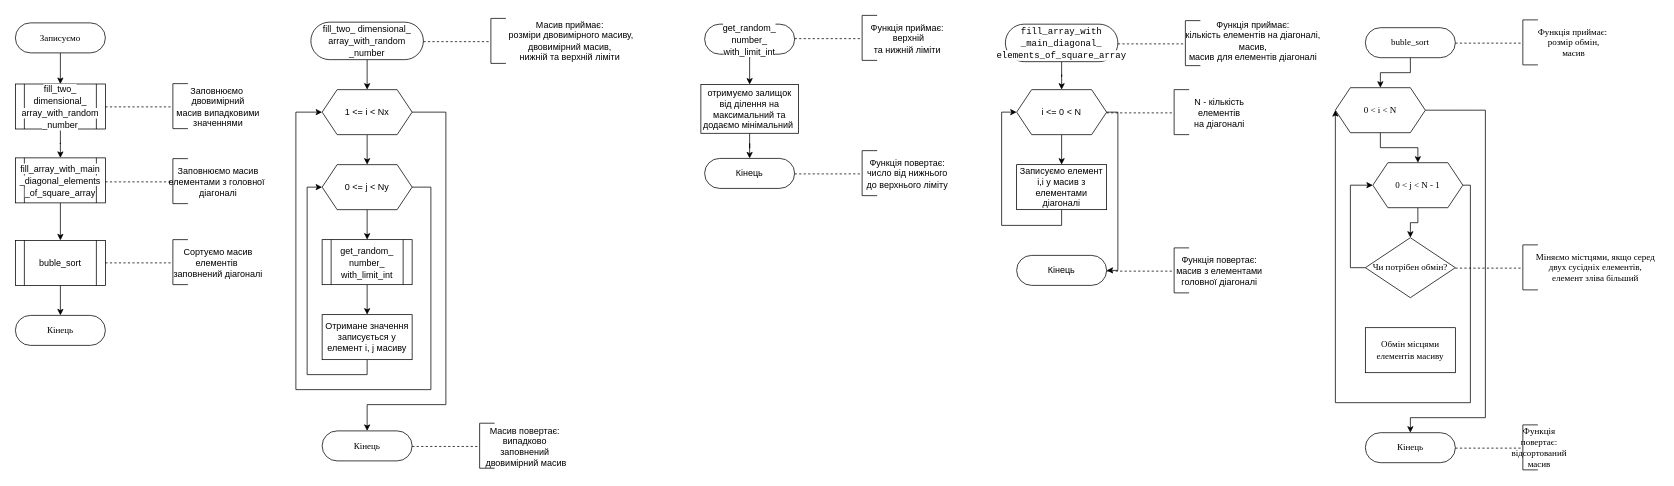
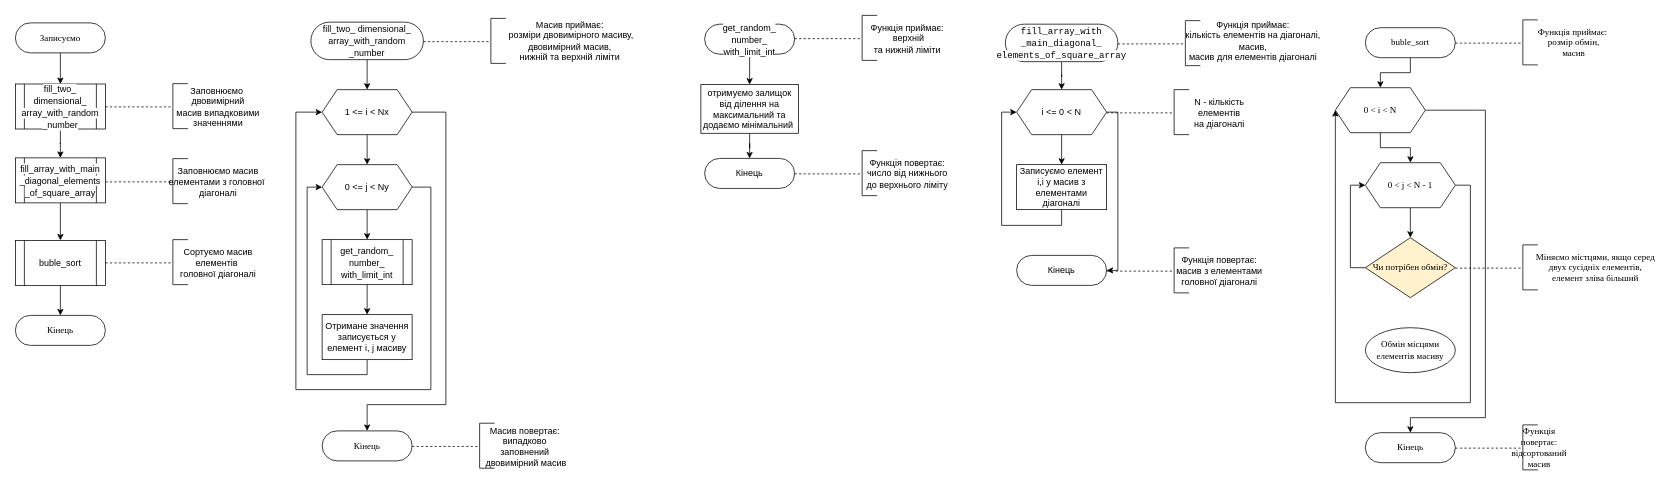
(1418, 185) -> (1410, 185)
(218, 263) -> (218, 263)
(1410, 268) -> (1410, 268)
(1410, 350) -> (1410, 350)
